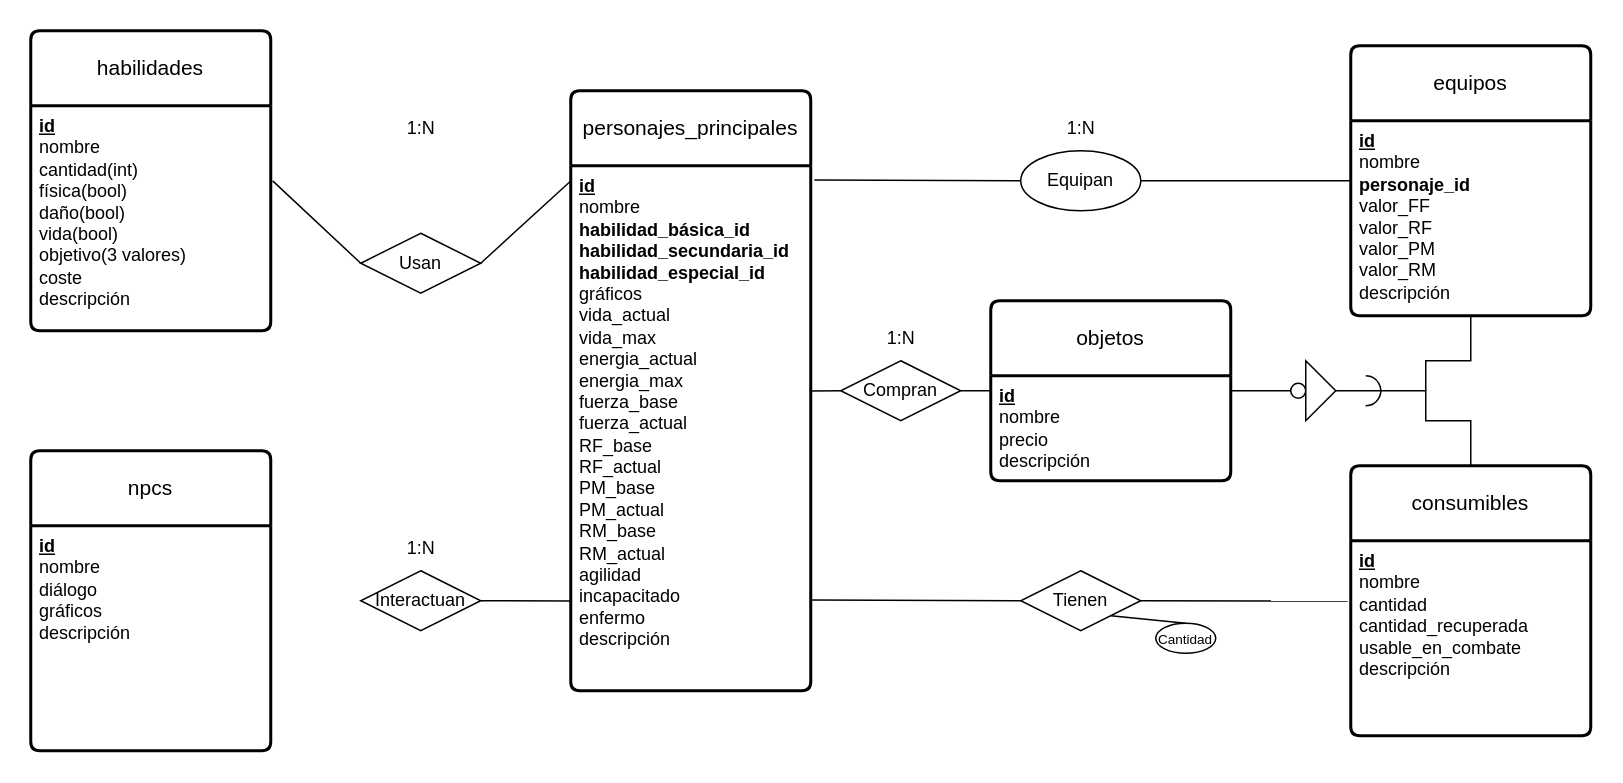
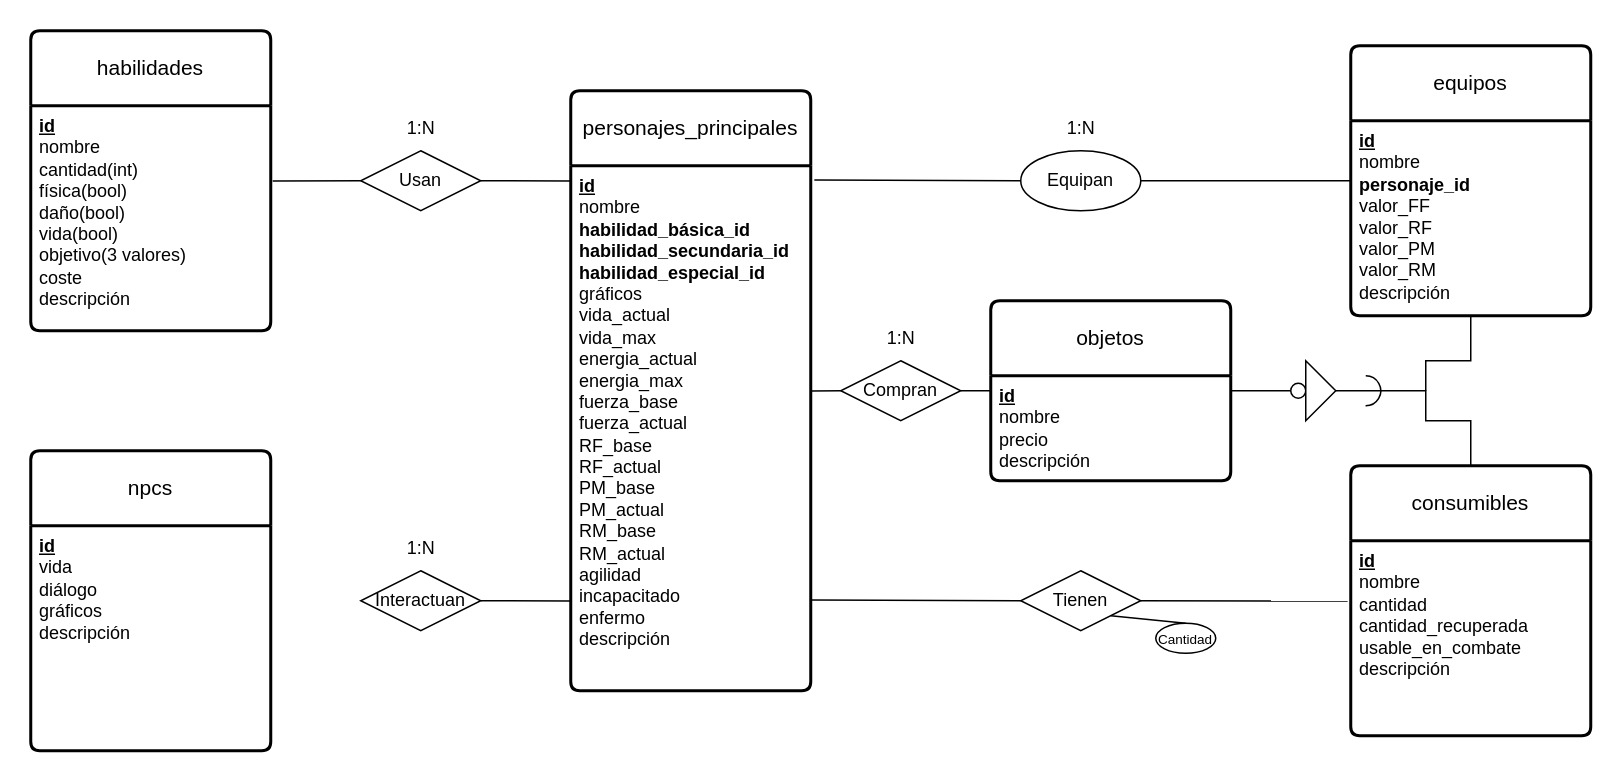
(421, 263) -> (421, 181)
(91, 590) -> (91, 590)
